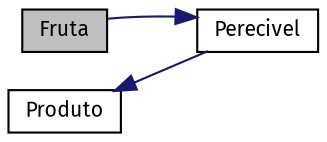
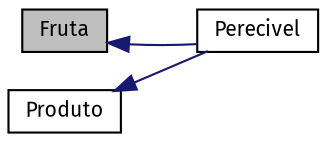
(141, 17) -> (163, 45)
